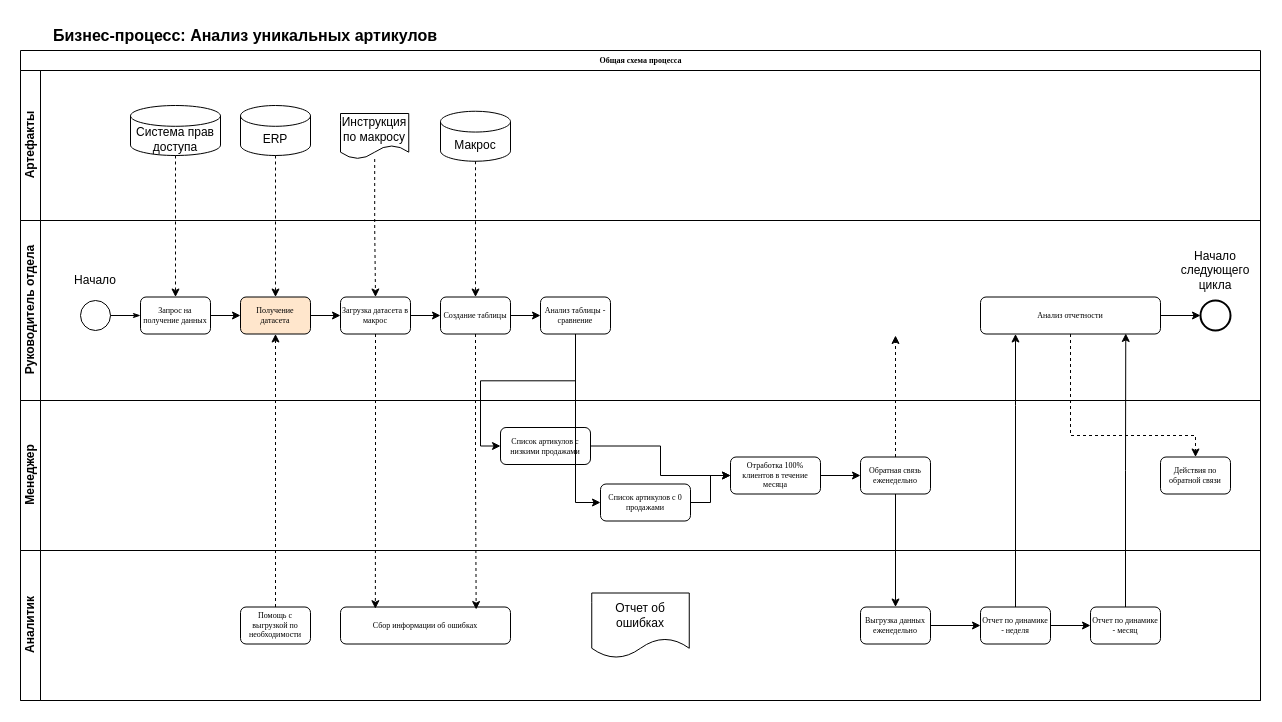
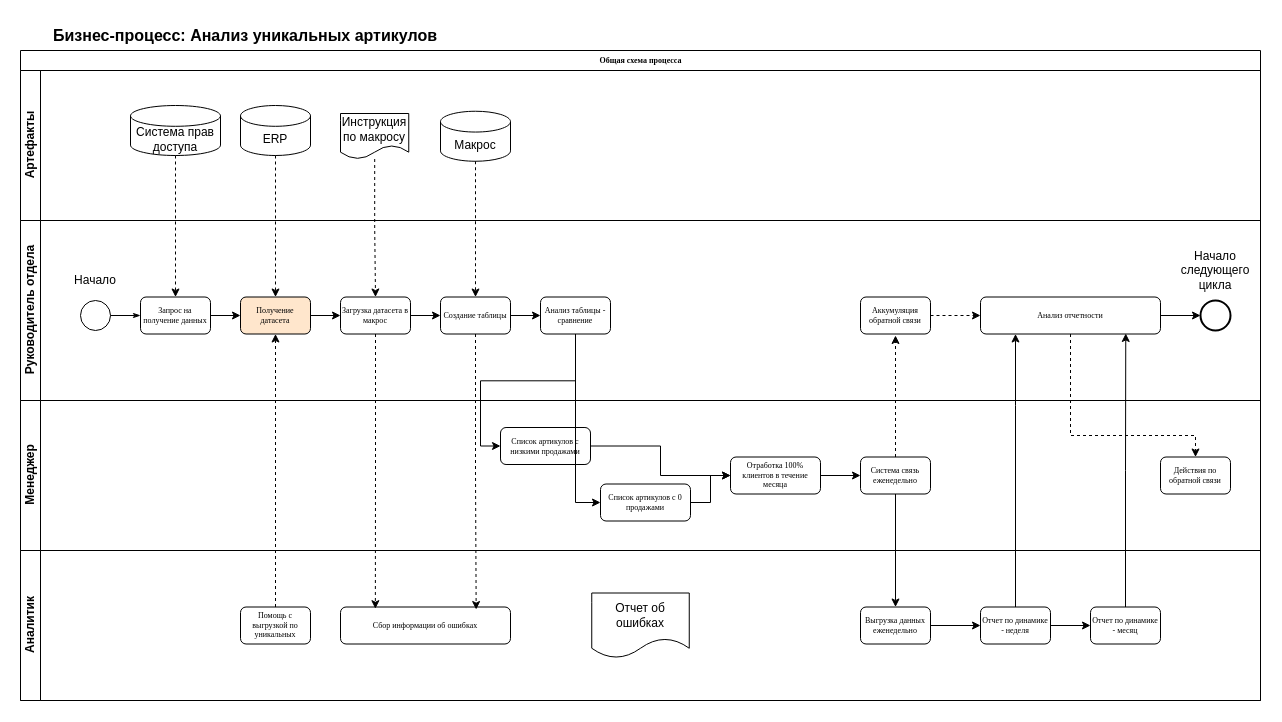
none -> (896, 316)
none -> (952, 316)
(896, 476) -> (896, 476)
(276, 626) -> (276, 626)
